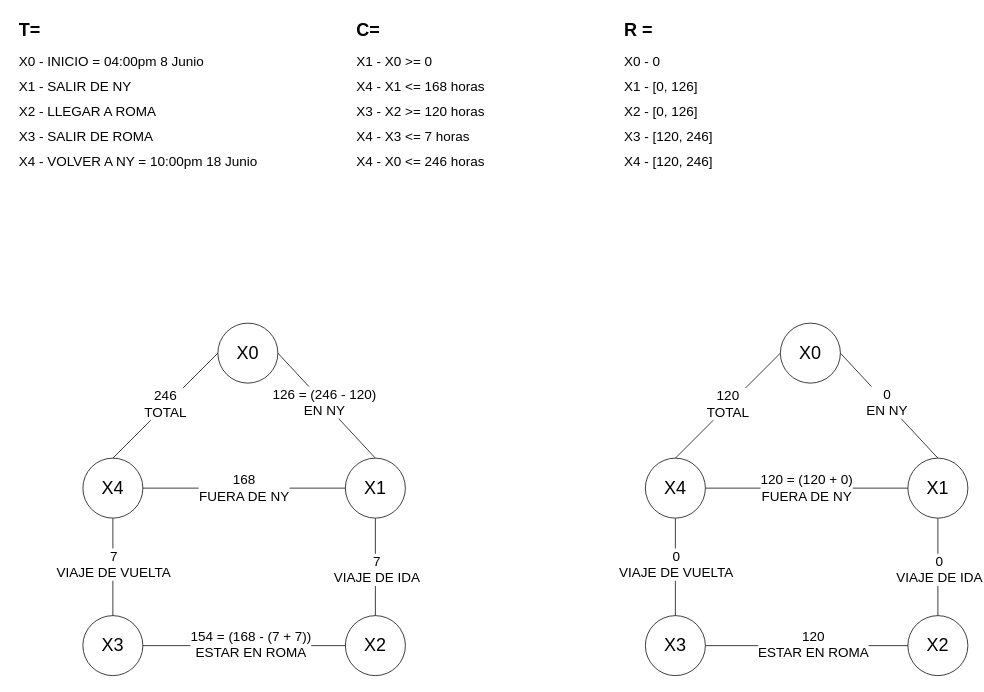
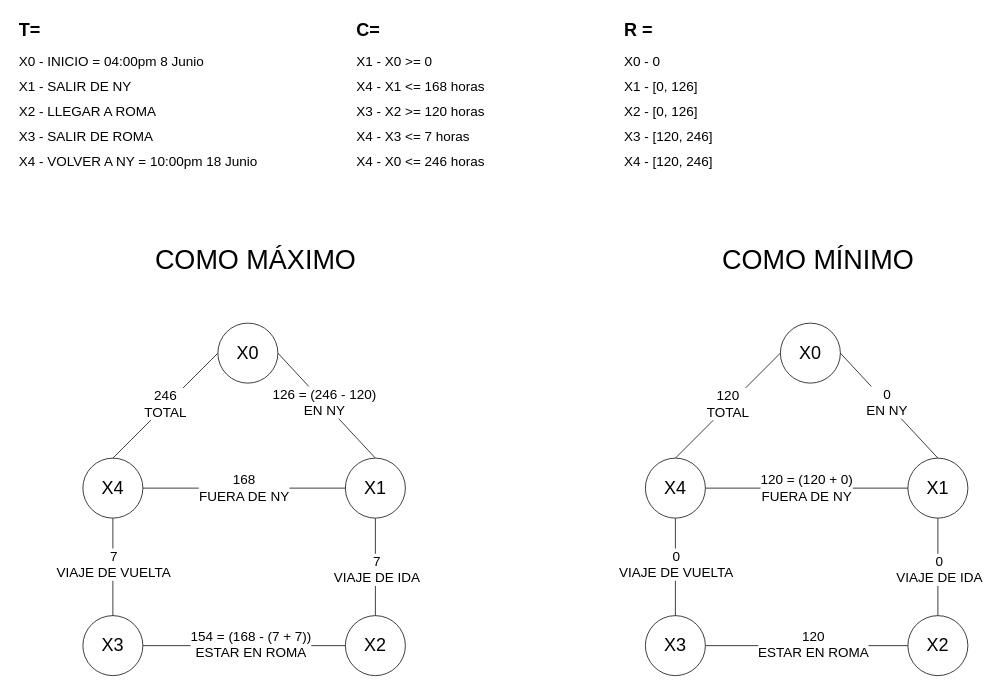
none -> (255, 259)
none -> (818, 259)
